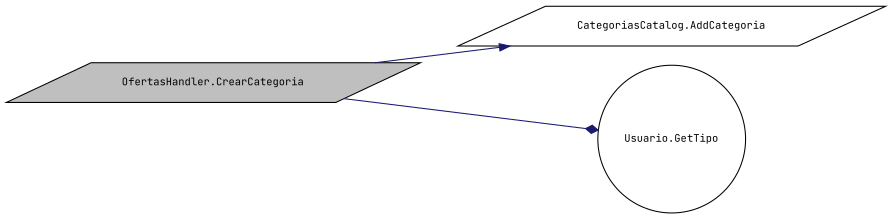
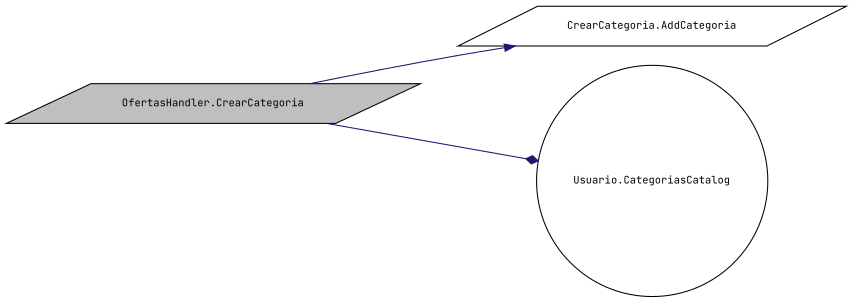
(672, 26) -> (652, 26)
(672, 139) -> (652, 181)
